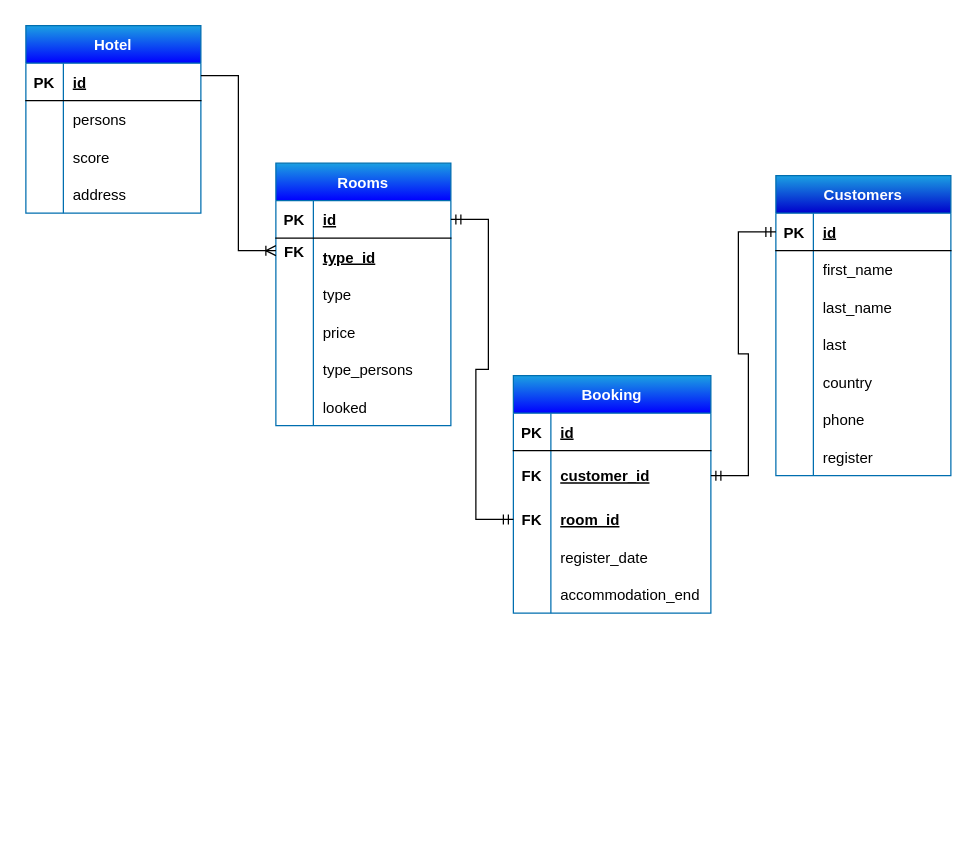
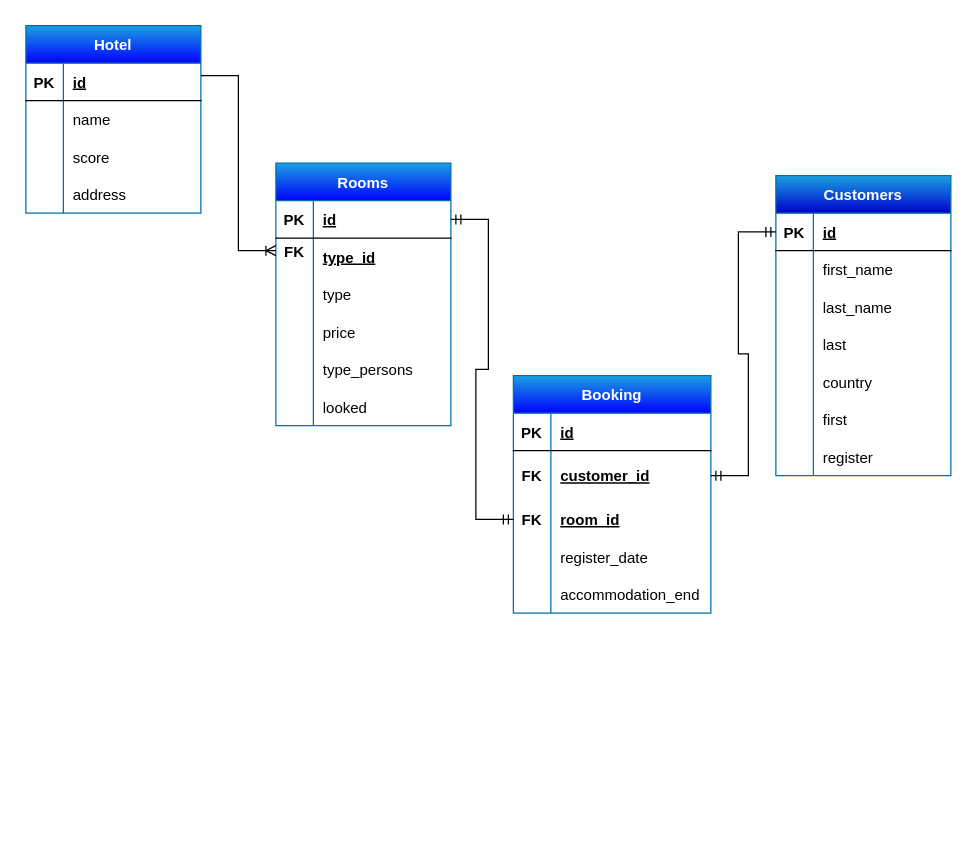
(102, 120) -> (89, 120)
(844, 420) -> (842, 420)
